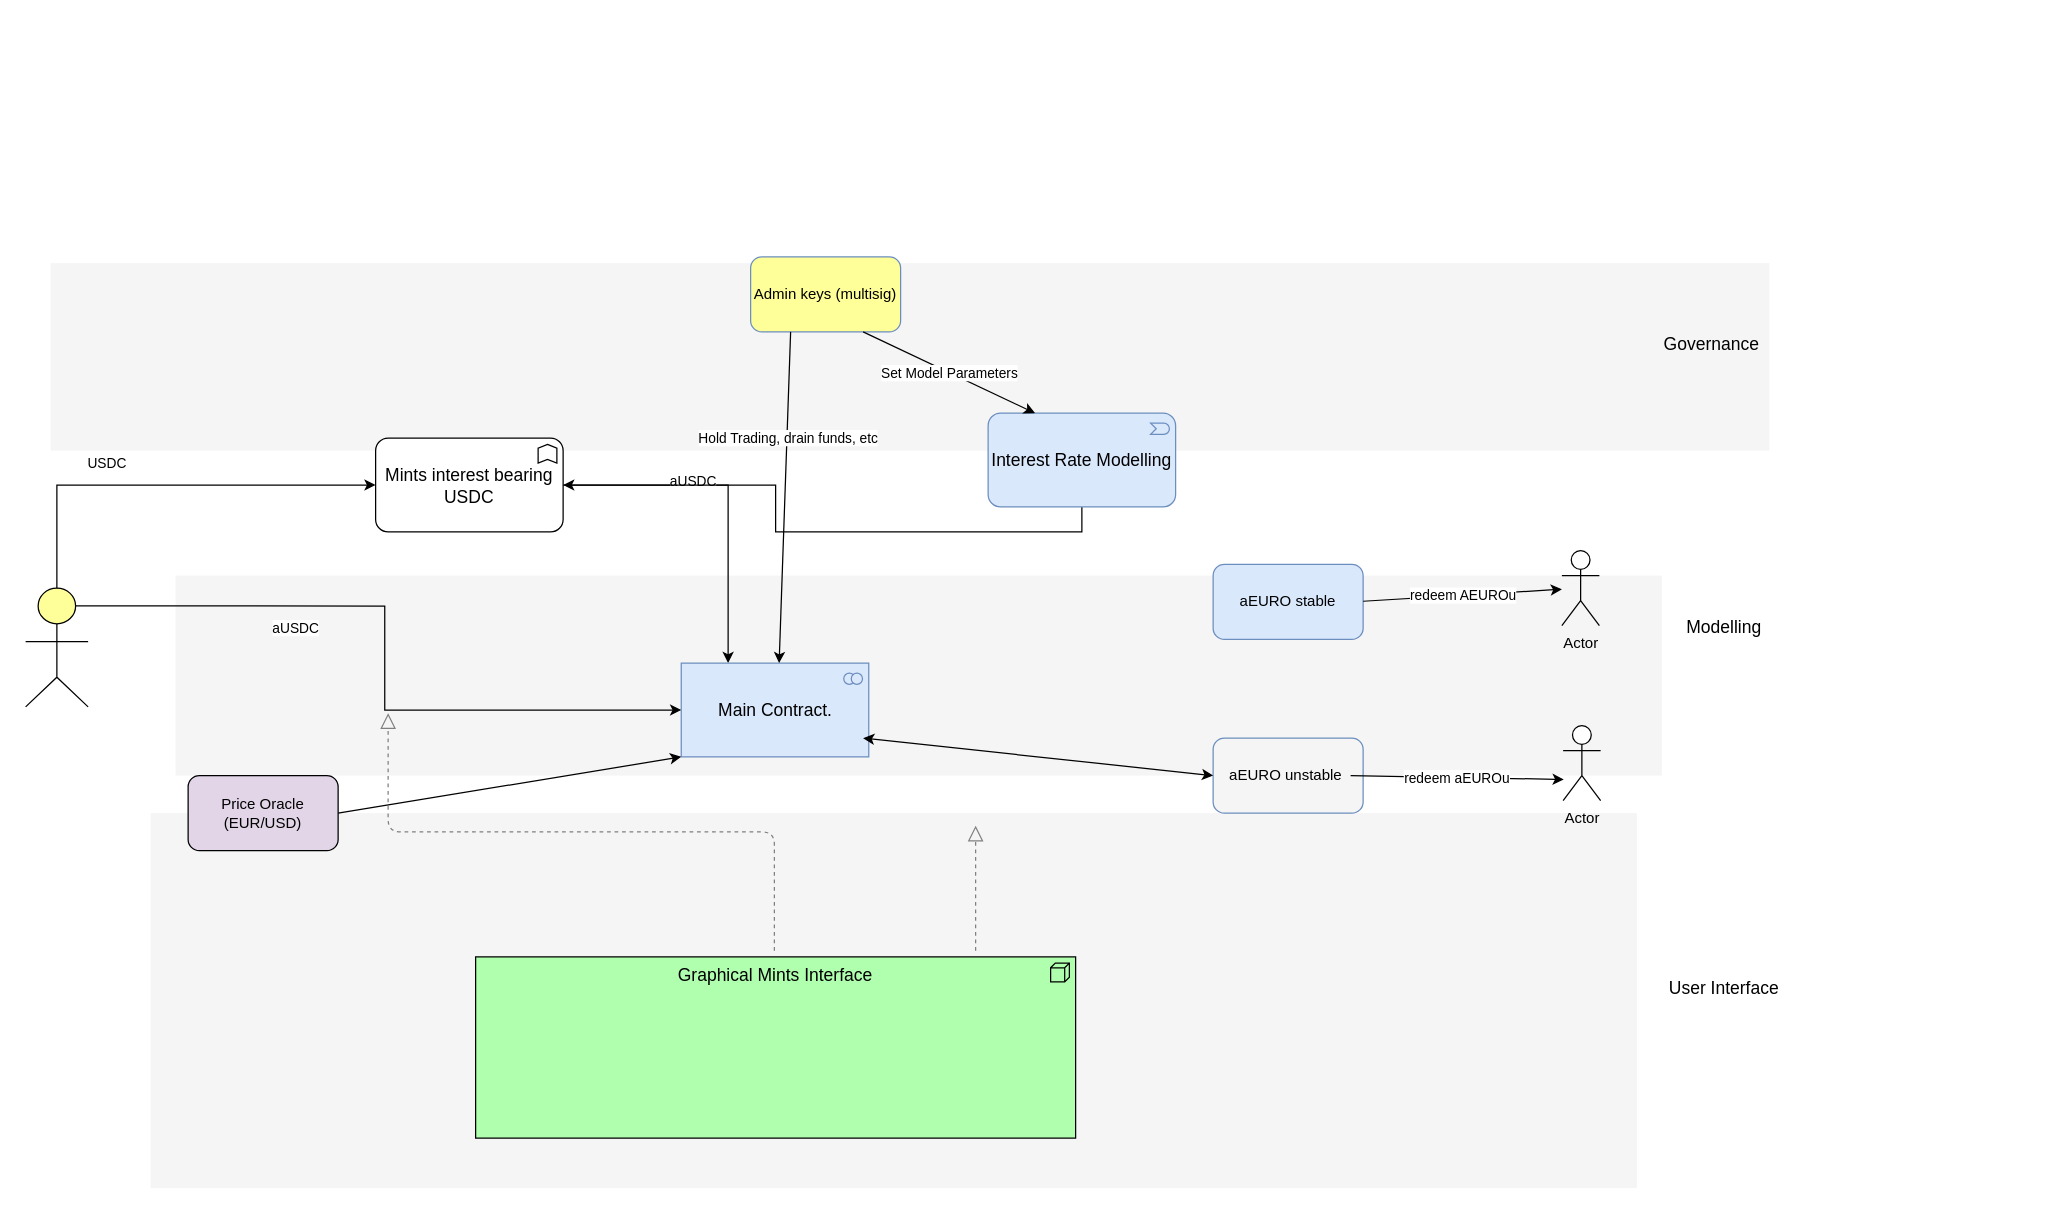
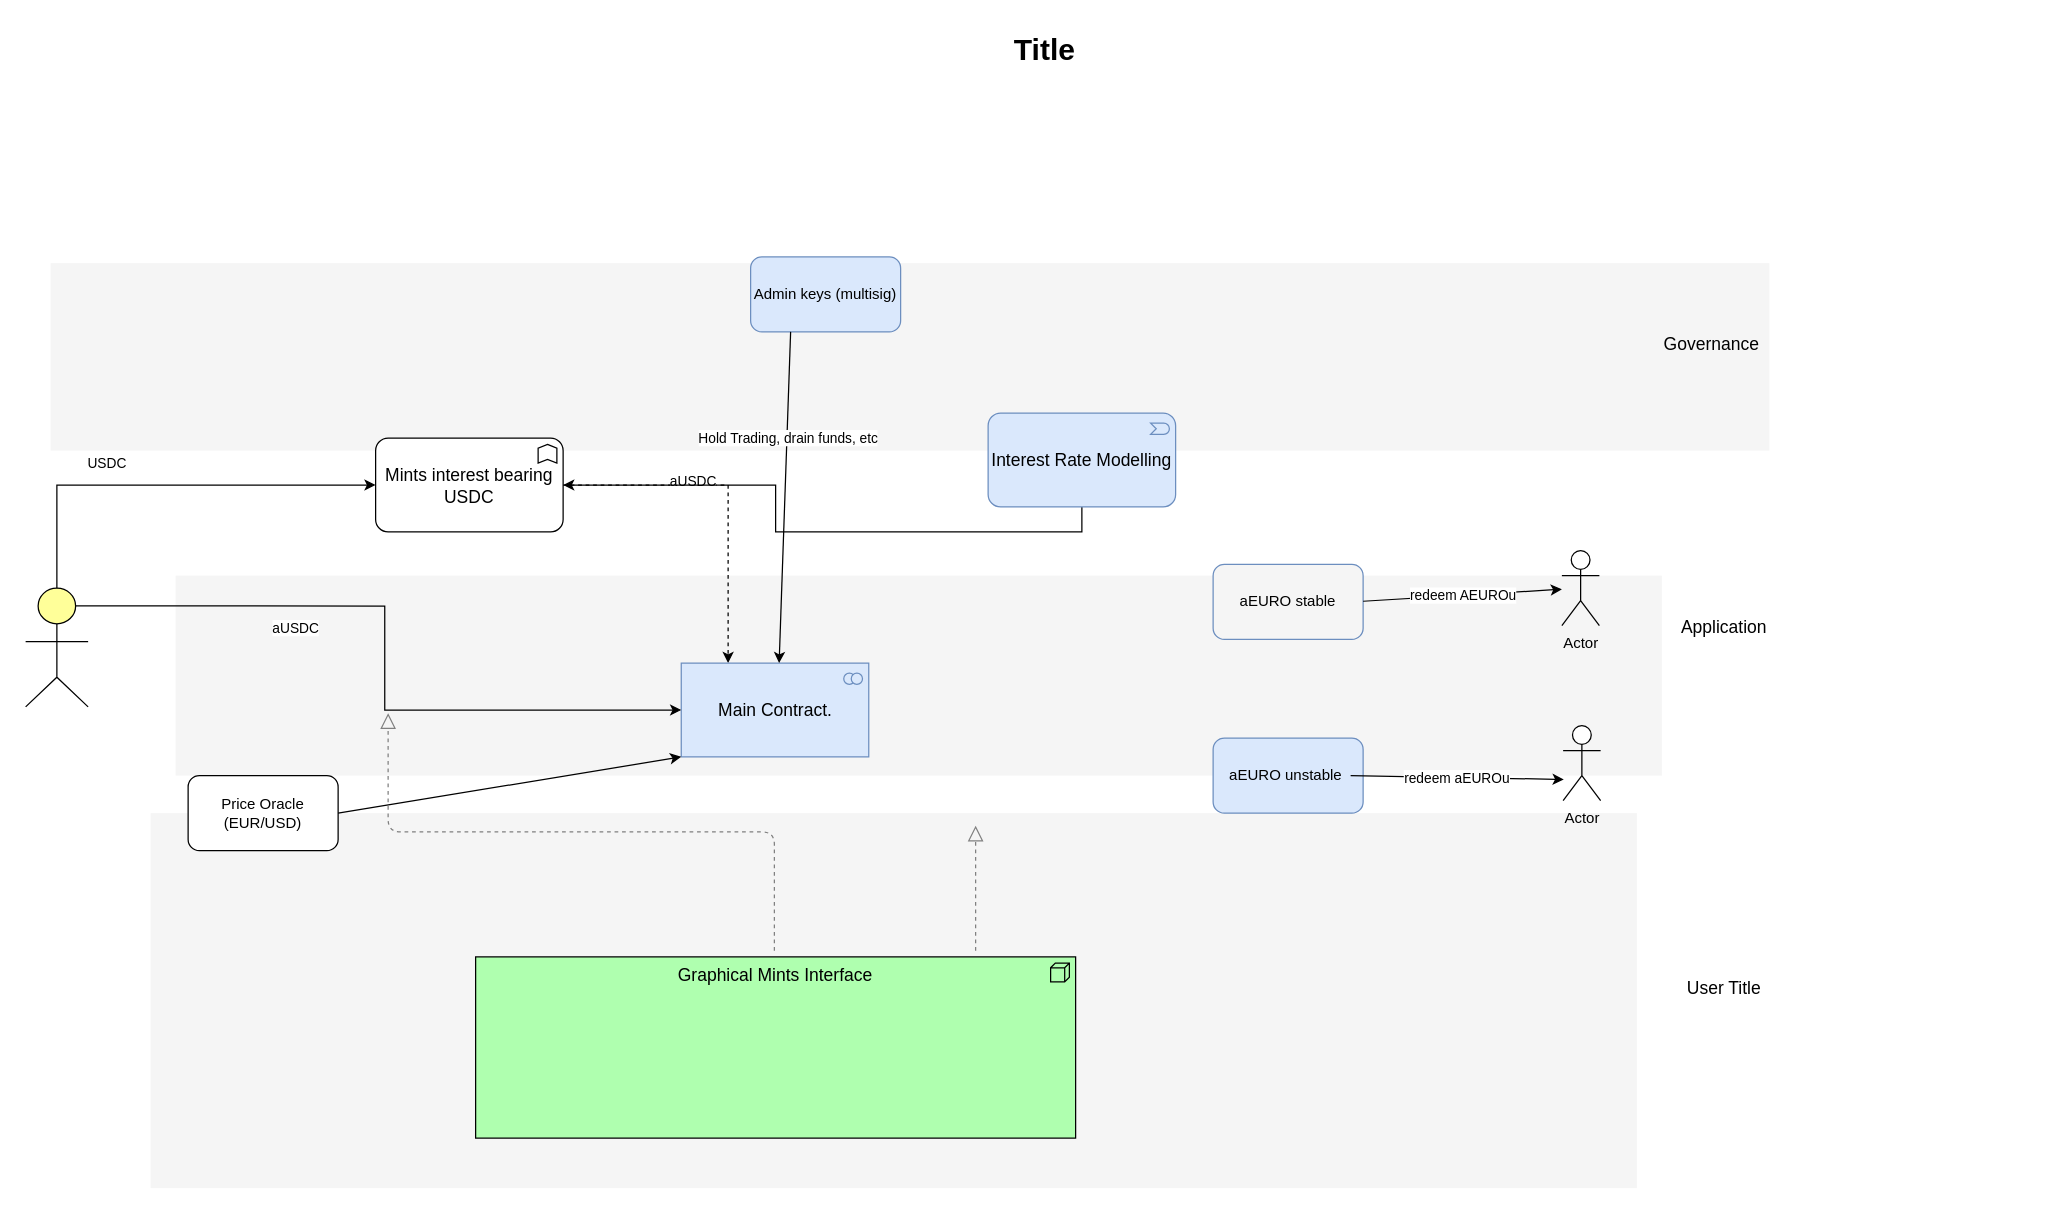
none -> (1044, 51)
(826, 294) -> (826, 294)
(946, 371) -> none
(728, 569) -> (728, 569)
(1288, 602) -> (1288, 602)
(1724, 627) -> (1724, 627)
(1038, 757) -> none
(1288, 776) -> (1288, 776)
(263, 813) -> (263, 813)
(1724, 988) -> (1724, 988)
